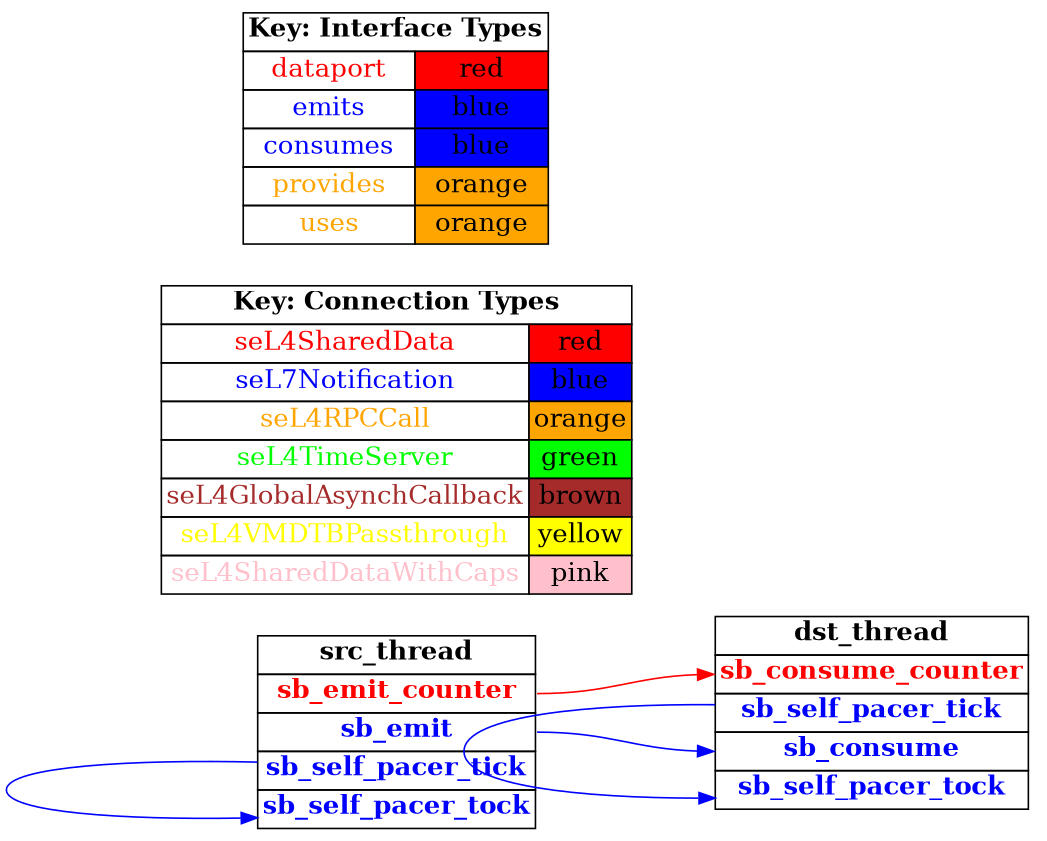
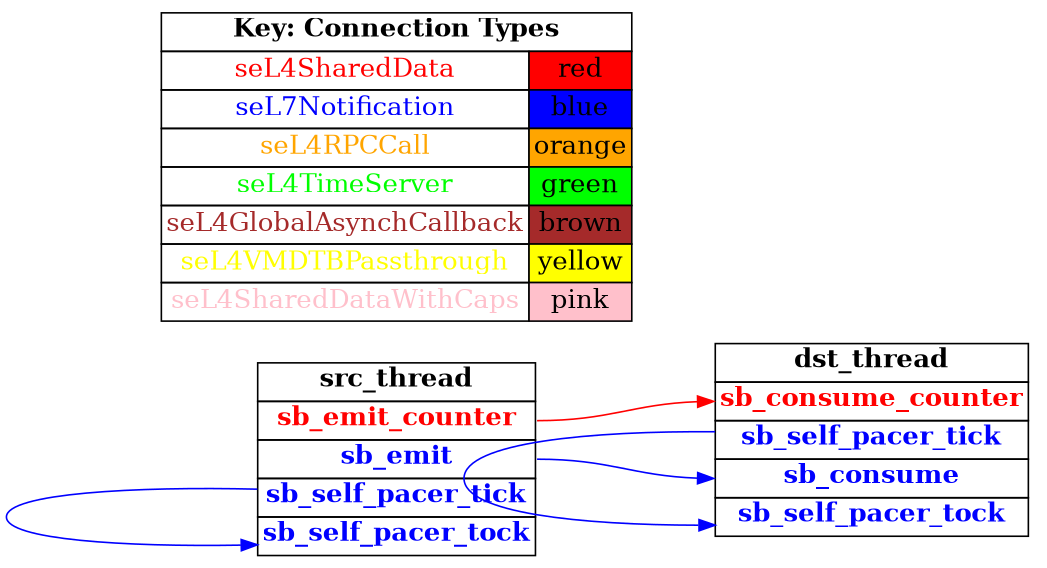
(396, 128) -> none
